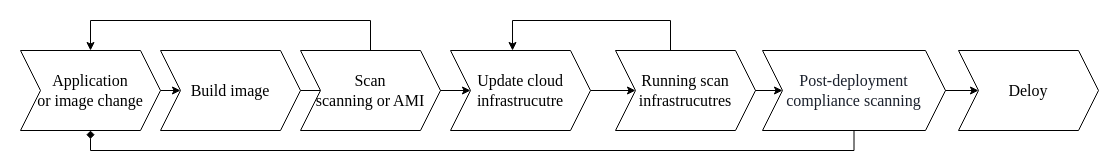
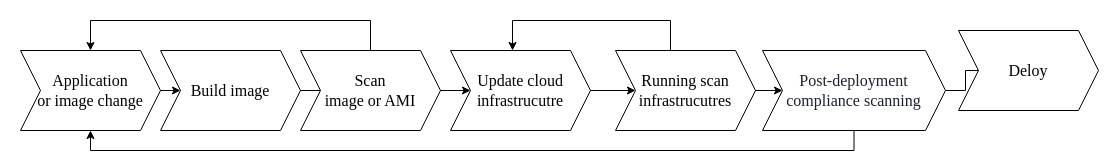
(371, 91) -> (371, 91)
(1029, 91) -> (1029, 71)
(91, 139) -> (91, 138)
